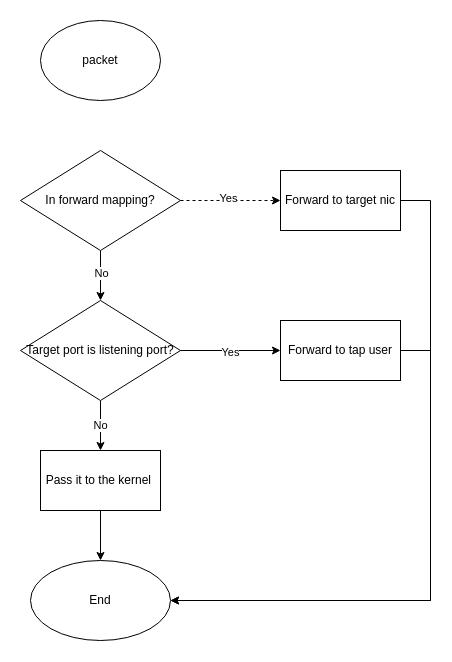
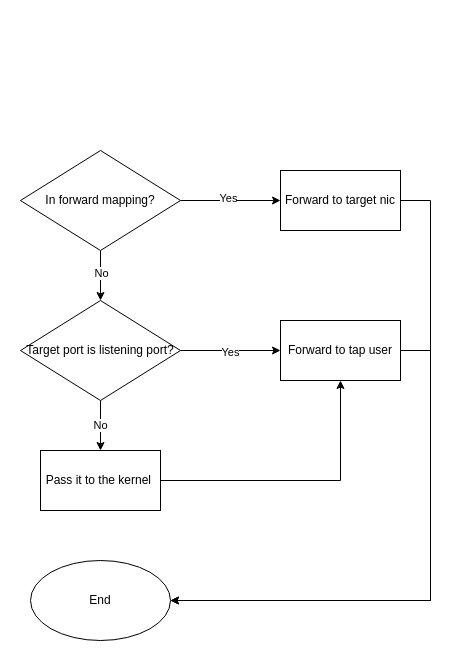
(101, 61) -> none
(201, 201) -> (201, 201)
(101, 532) -> (297, 481)
